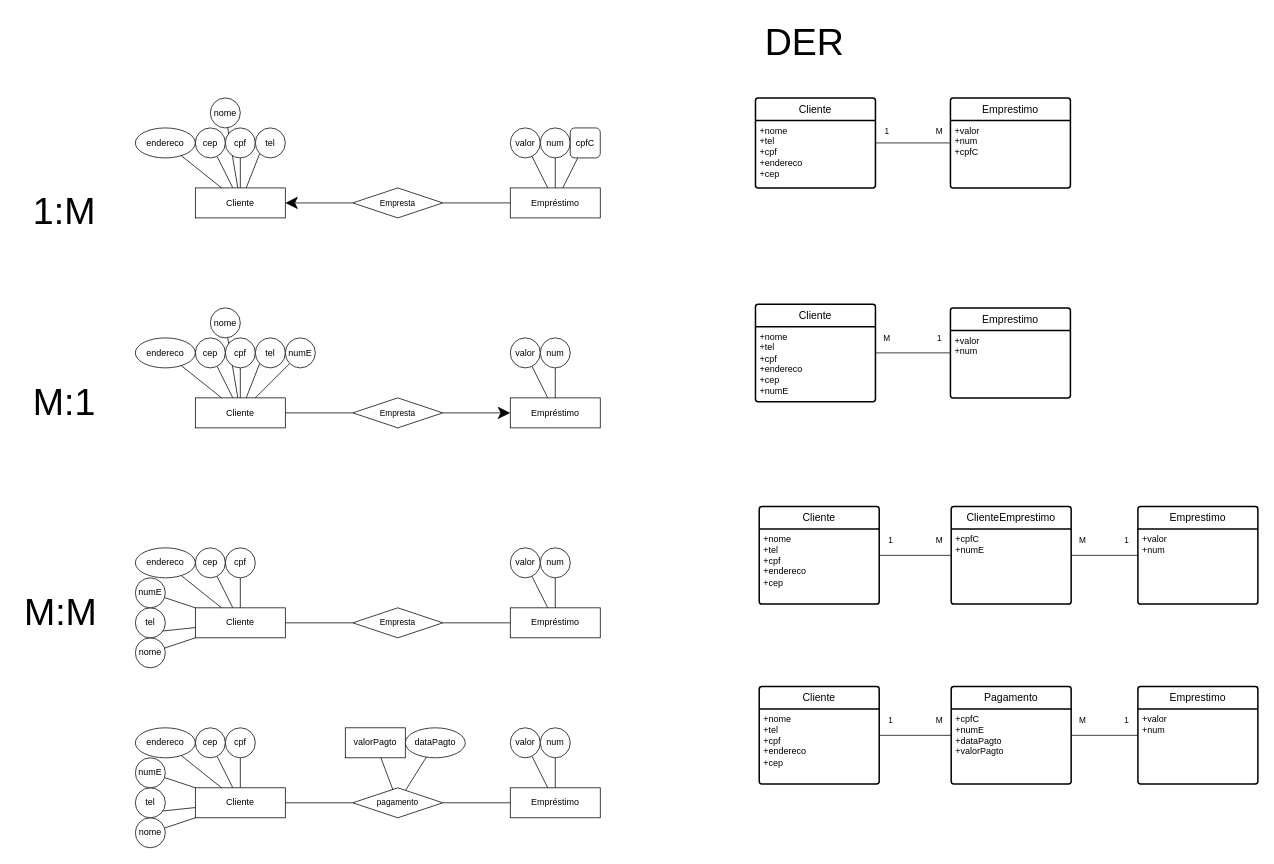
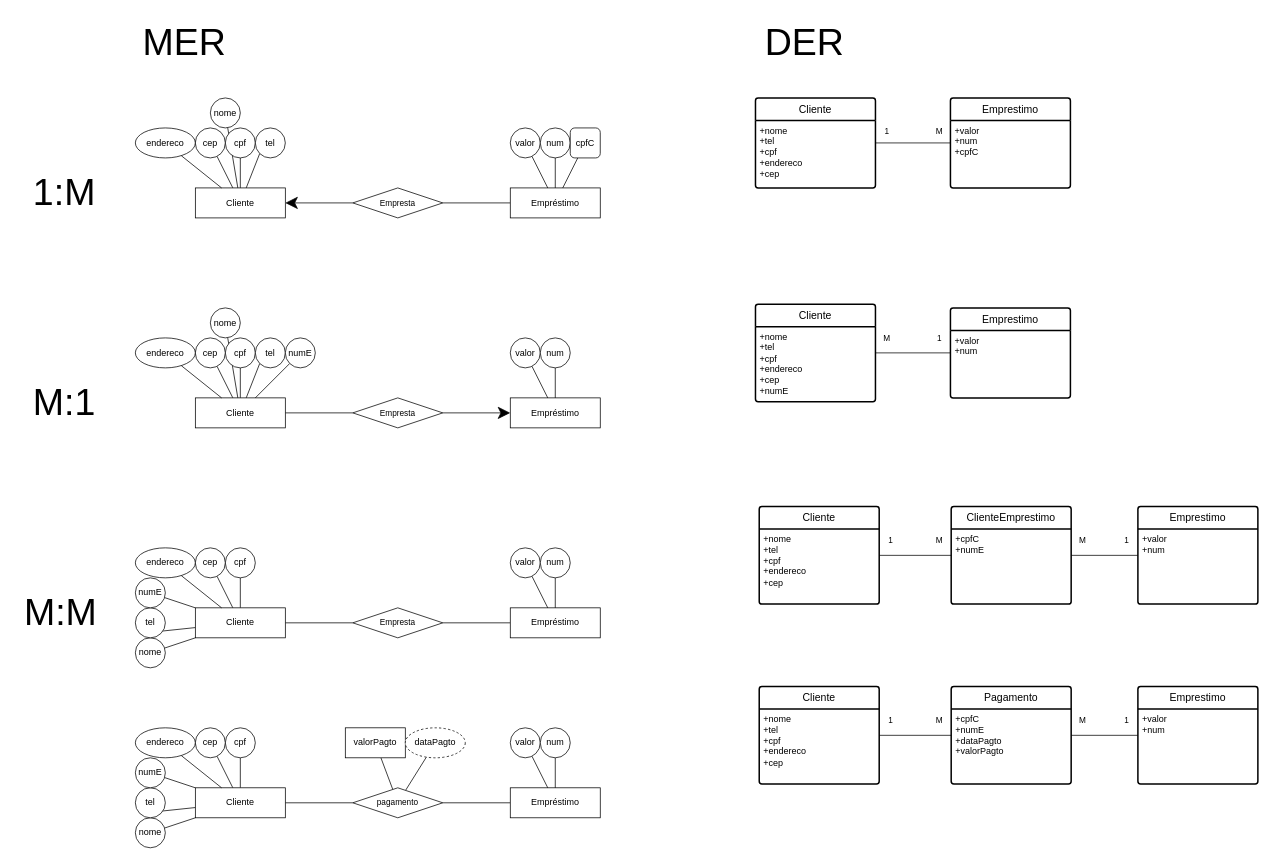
none -> (184, 42)
(64, 210) -> (64, 192)
(435, 743) -> (435, 743)
